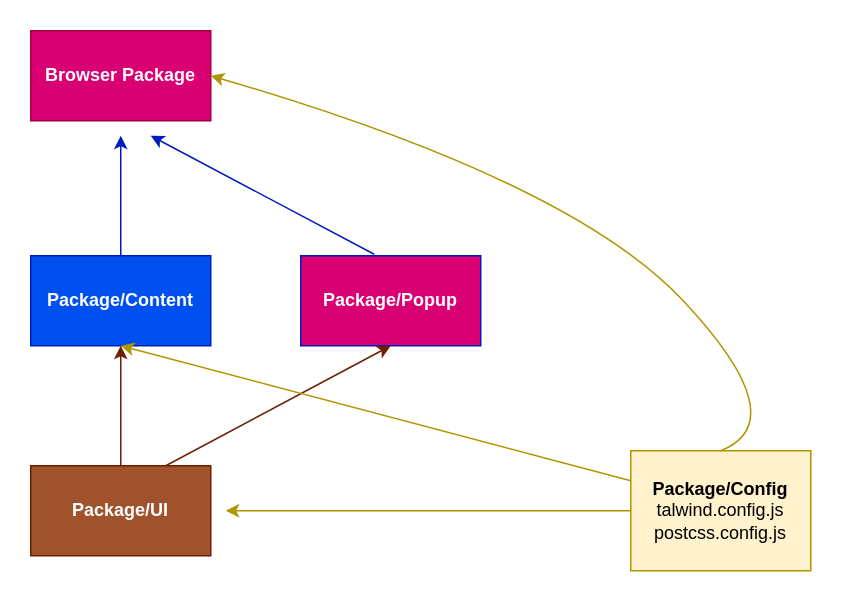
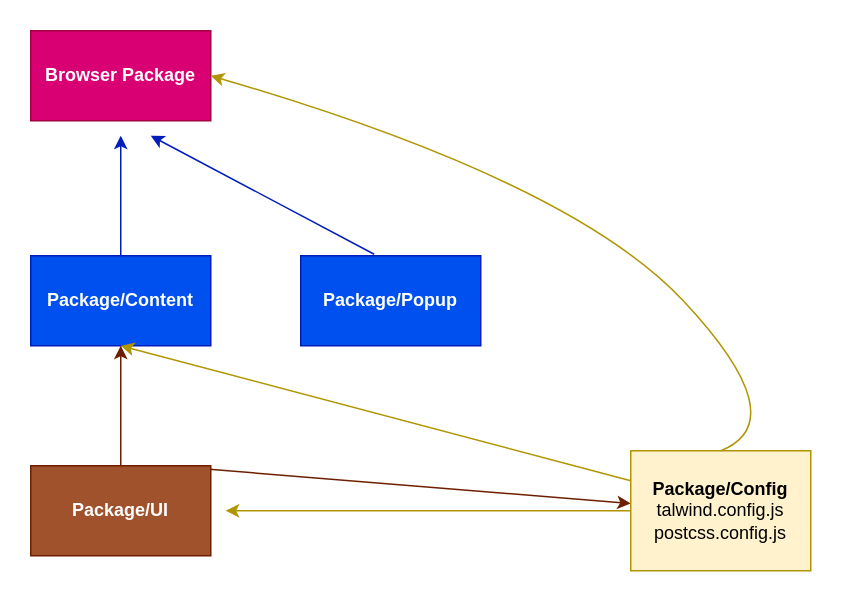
(391, 301) -> (391, 301)
(274, 408) -> (415, 486)
